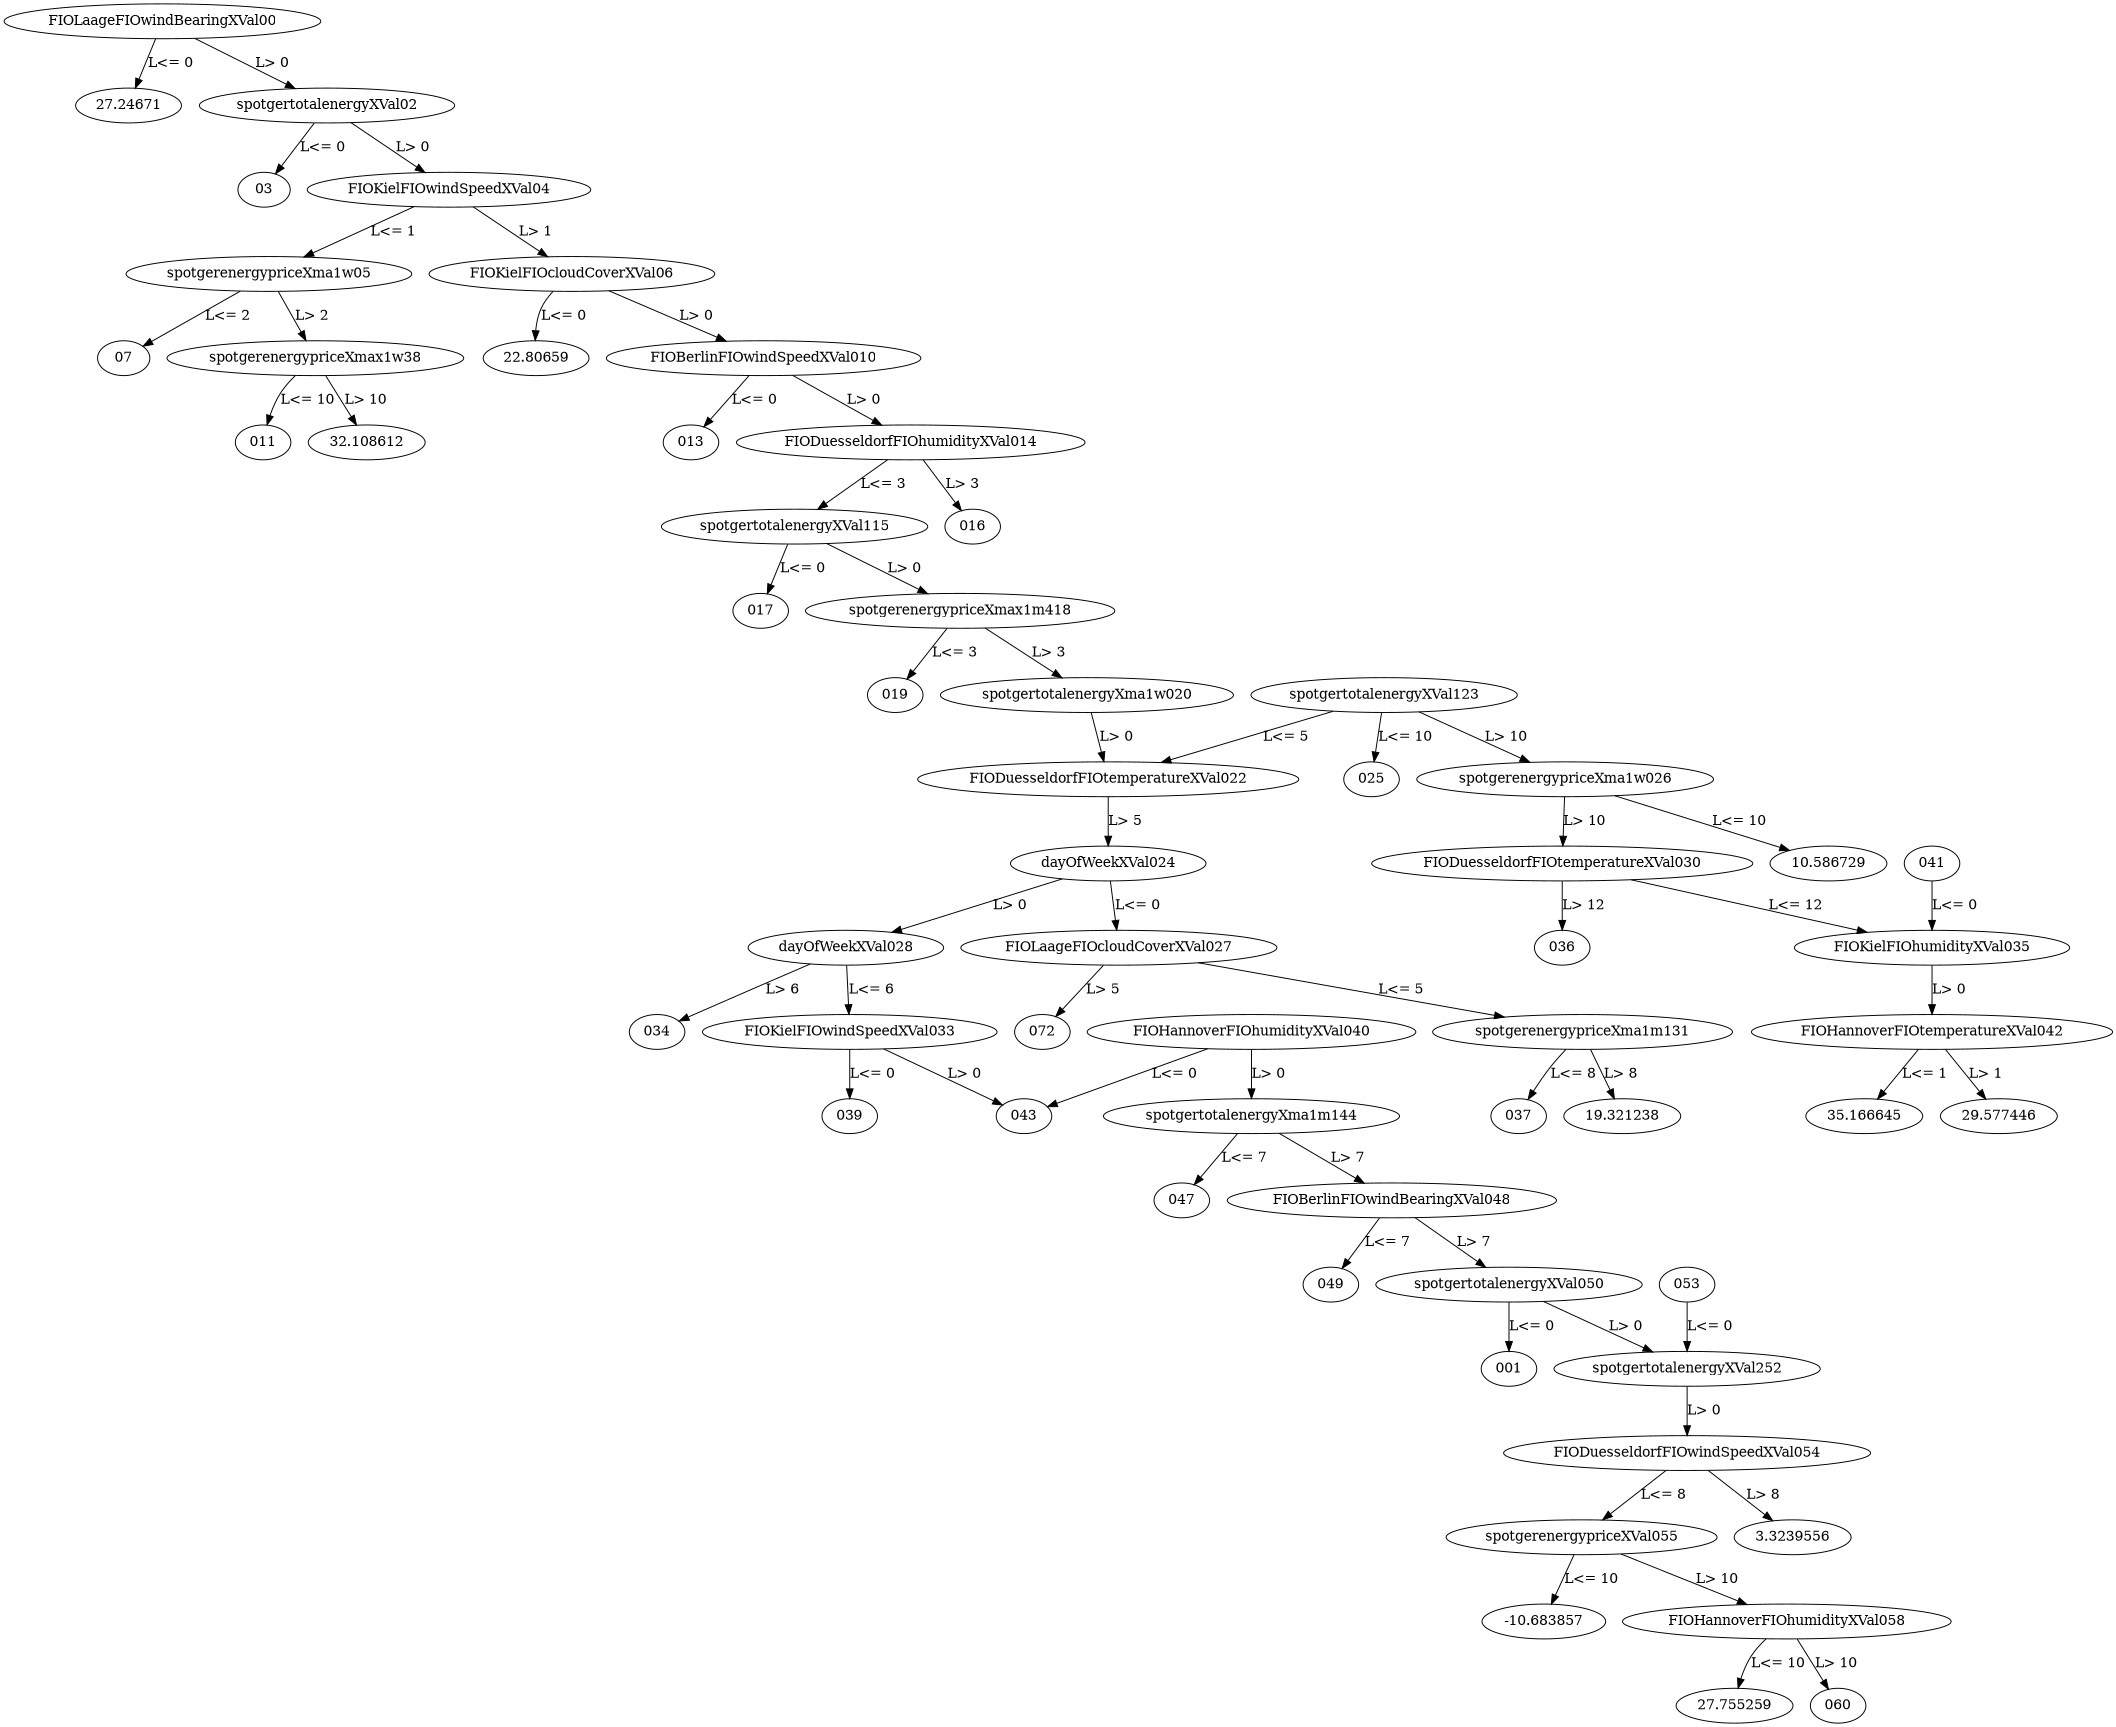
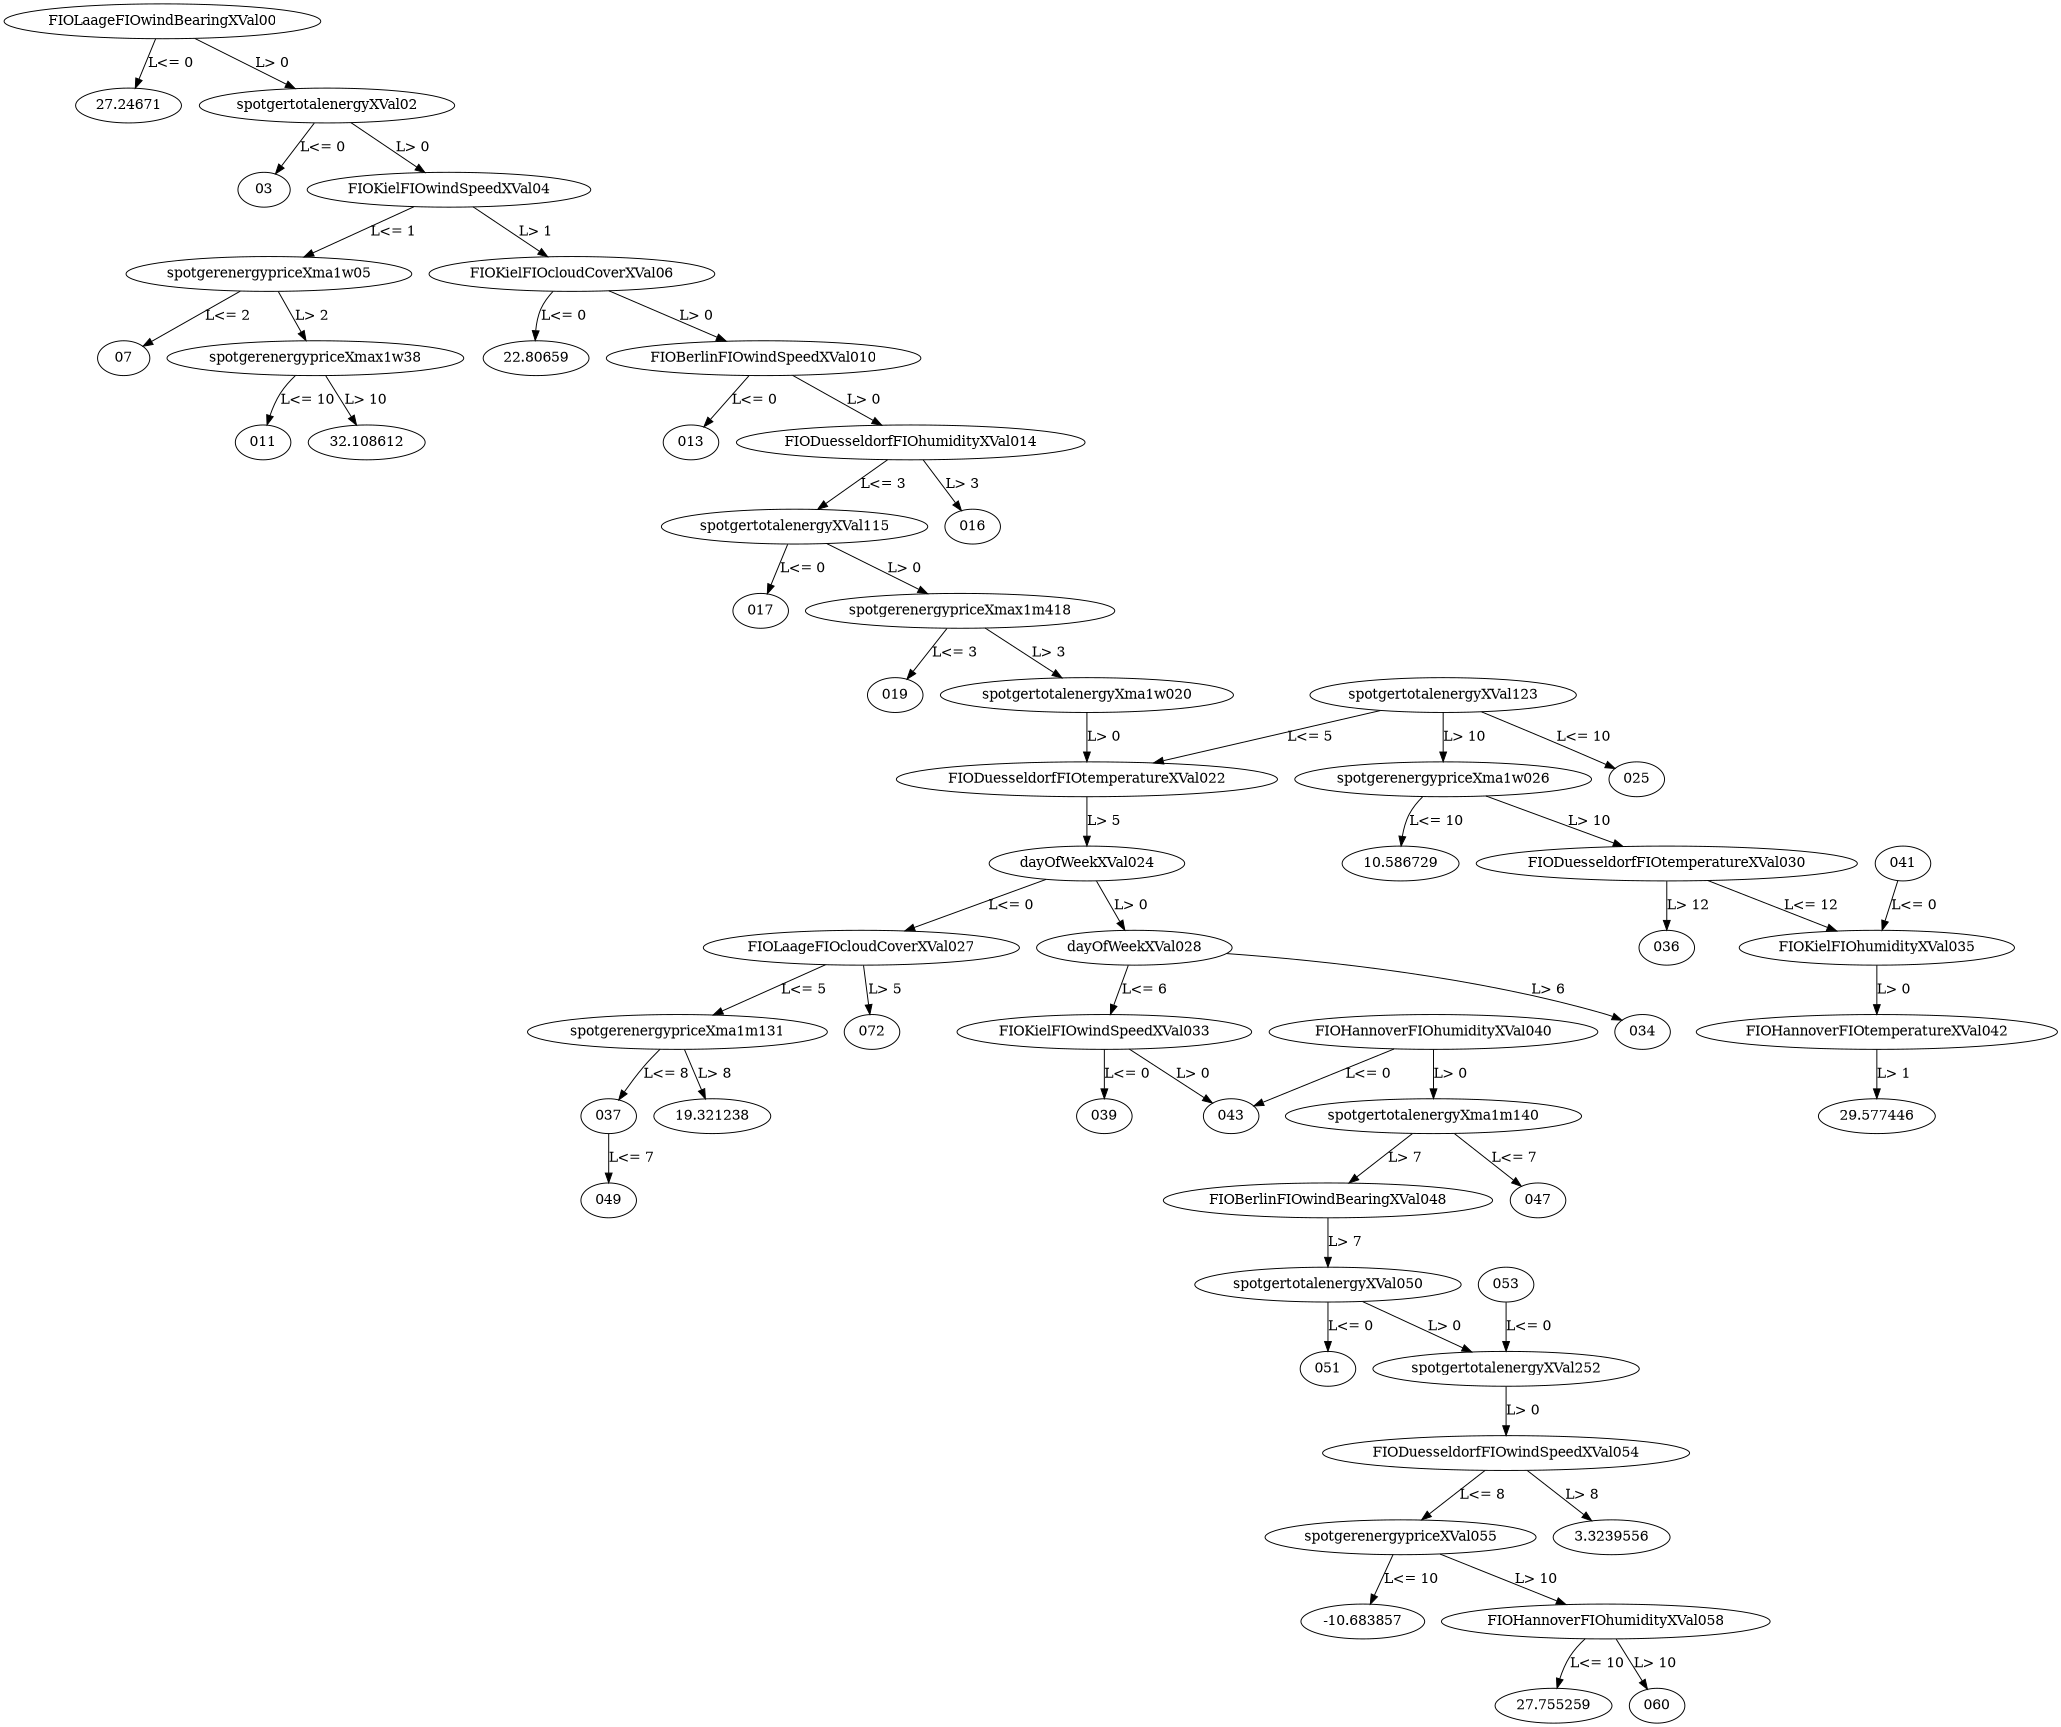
(1252, 1116) -> (1433, 1116)
(1864, 1116) -> none
(1364, 1239) -> (609, 1153)
(1509, 1369) -> (1328, 1369)
